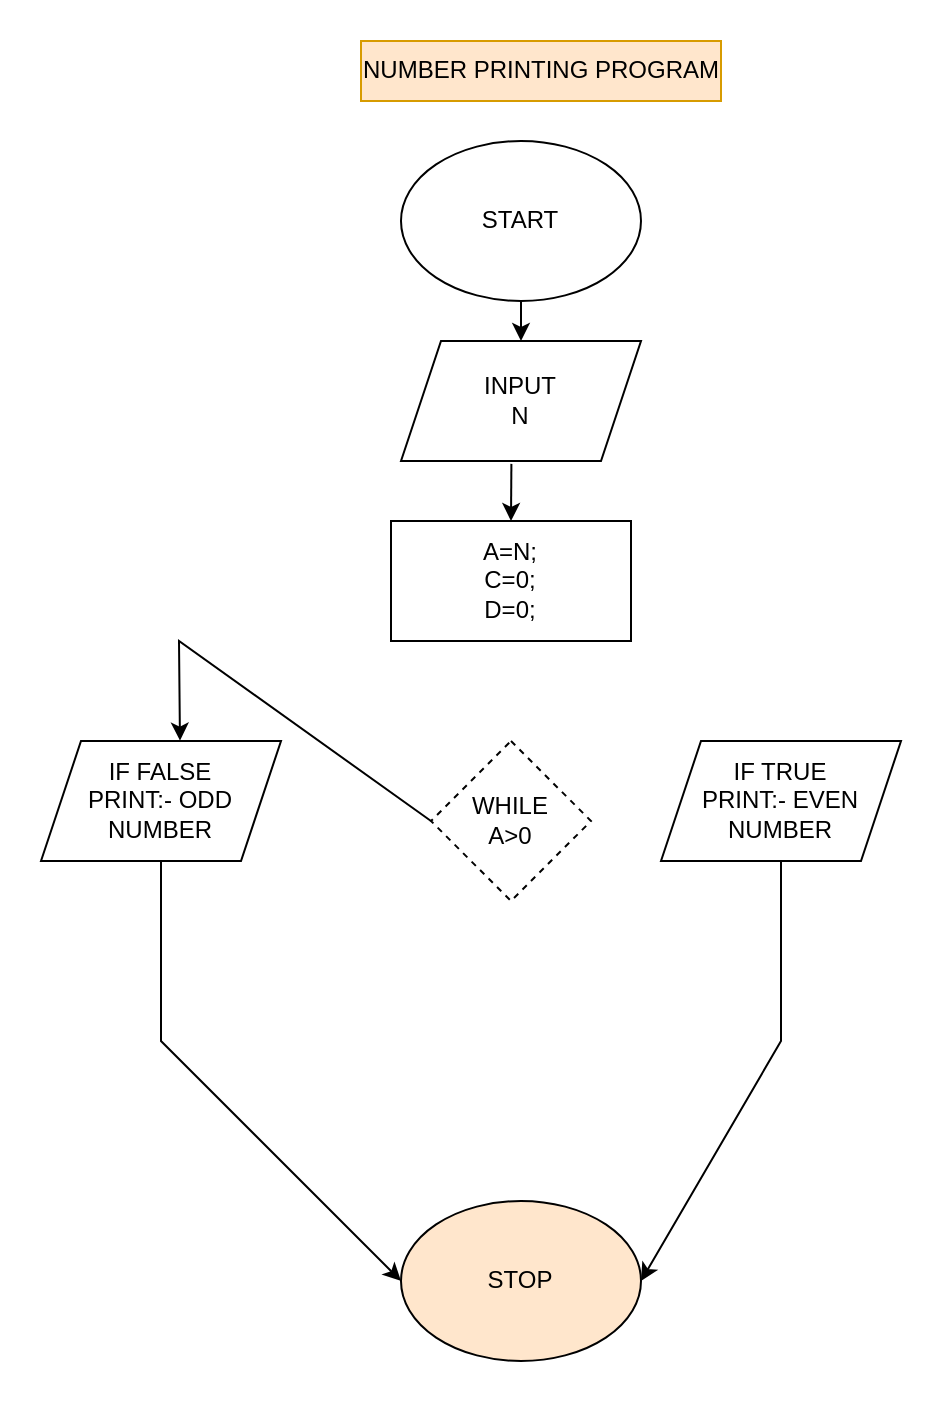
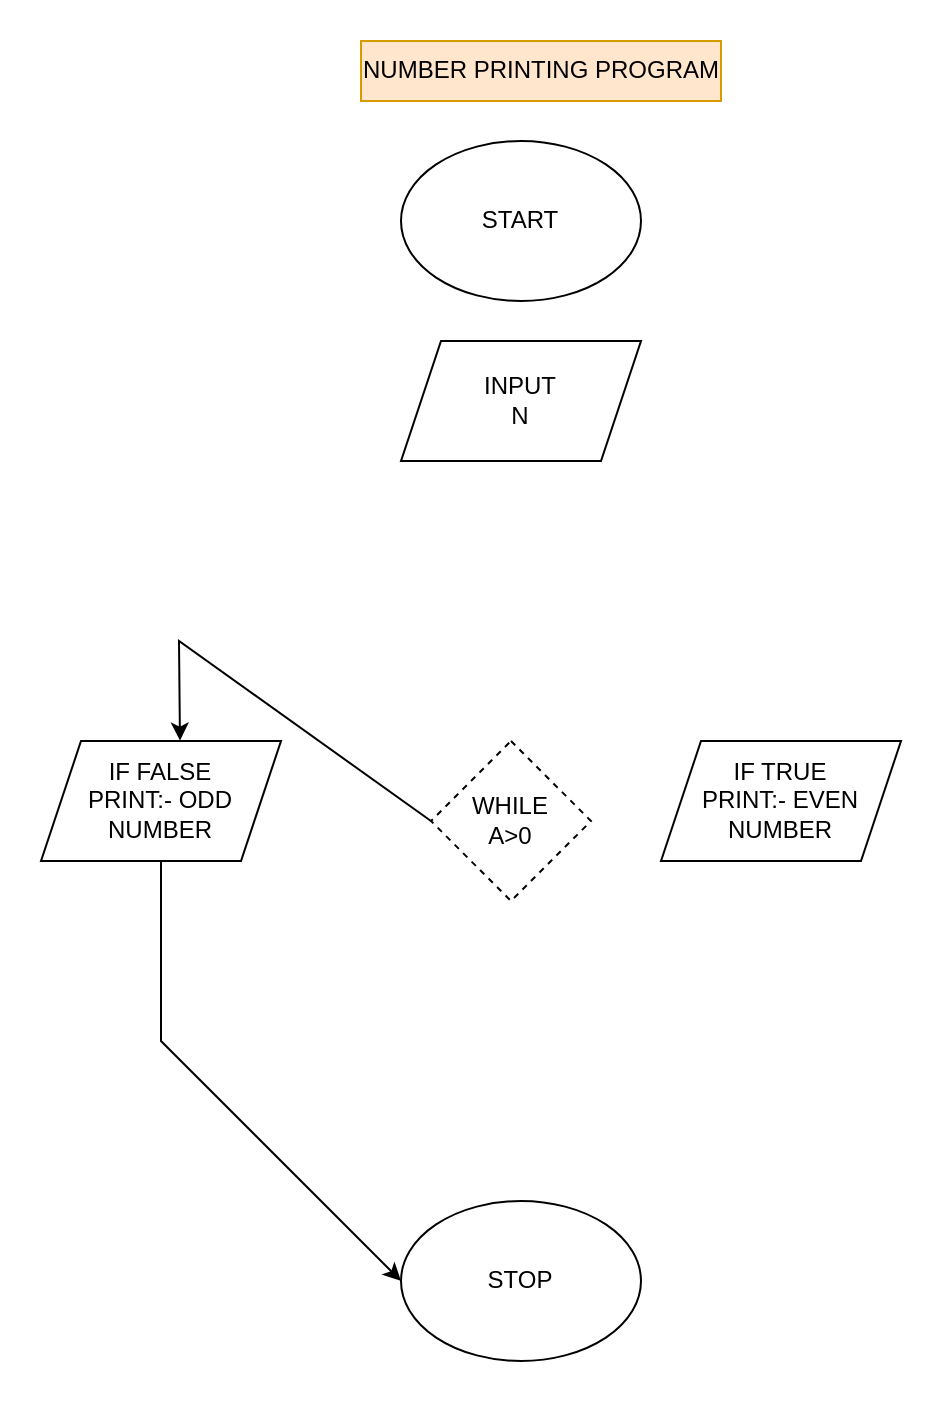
(521, 314) -> none
(511, 486) -> none
(511, 581) -> none
(760, 1077) -> none
(521, 1281) -> (521, 1281)
